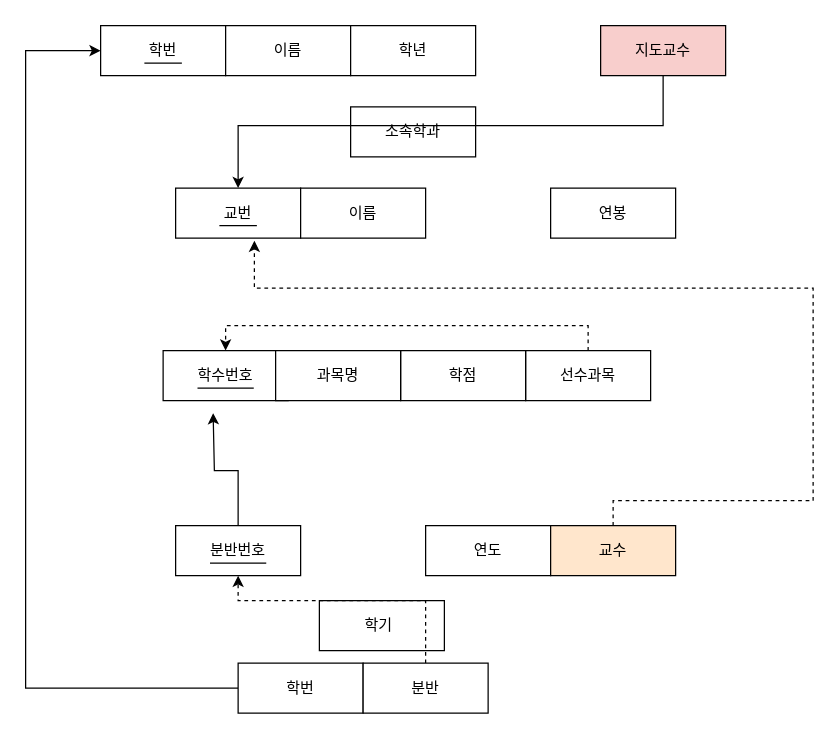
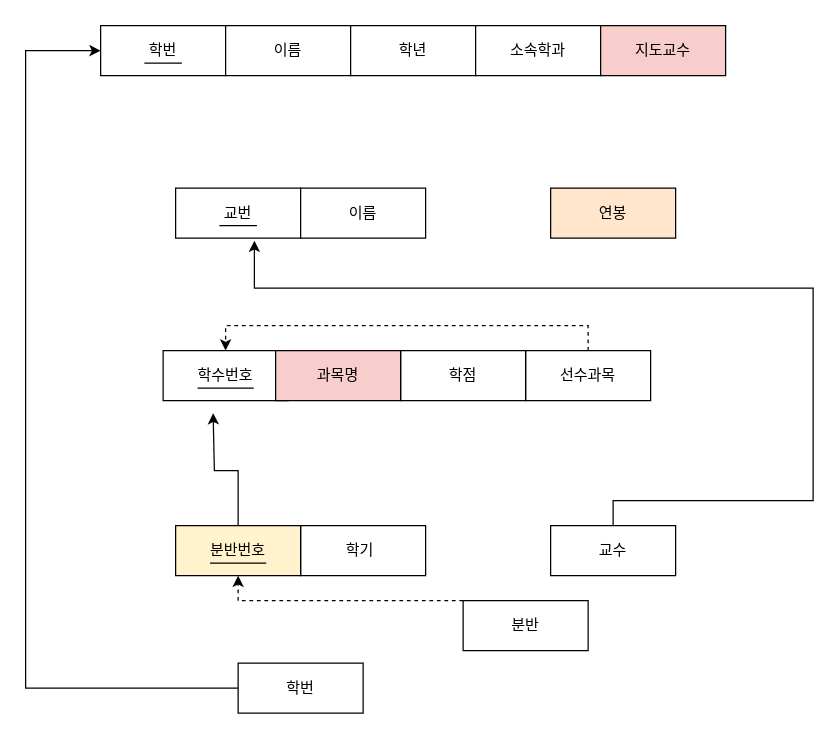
(449, 126) -> none
(413, 132) -> (538, 51)
(613, 213) -> (613, 213)
(732, 288) -> (732, 288)
(338, 376) -> (338, 376)
(238, 551) -> (238, 551)
(488, 551) -> none
(613, 551) -> (613, 551)
(382, 626) -> (363, 551)
(426, 688) -> (526, 626)
